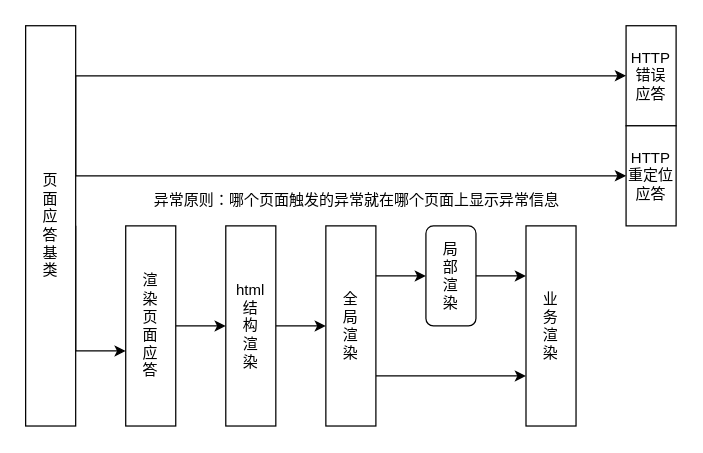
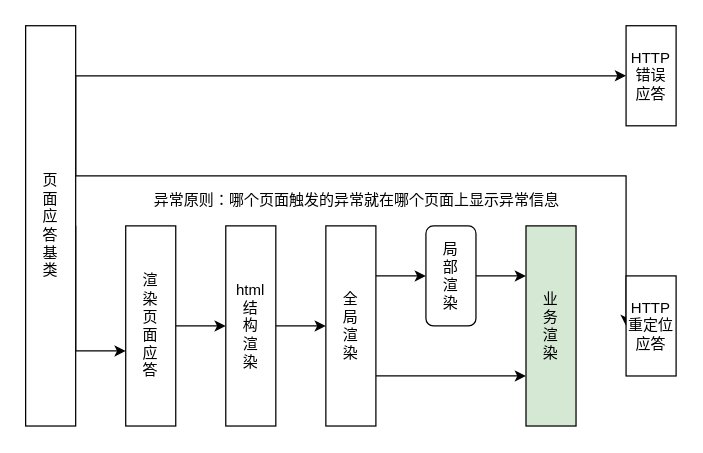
(651, 176) -> (651, 326)
(551, 326) -> (551, 326)
